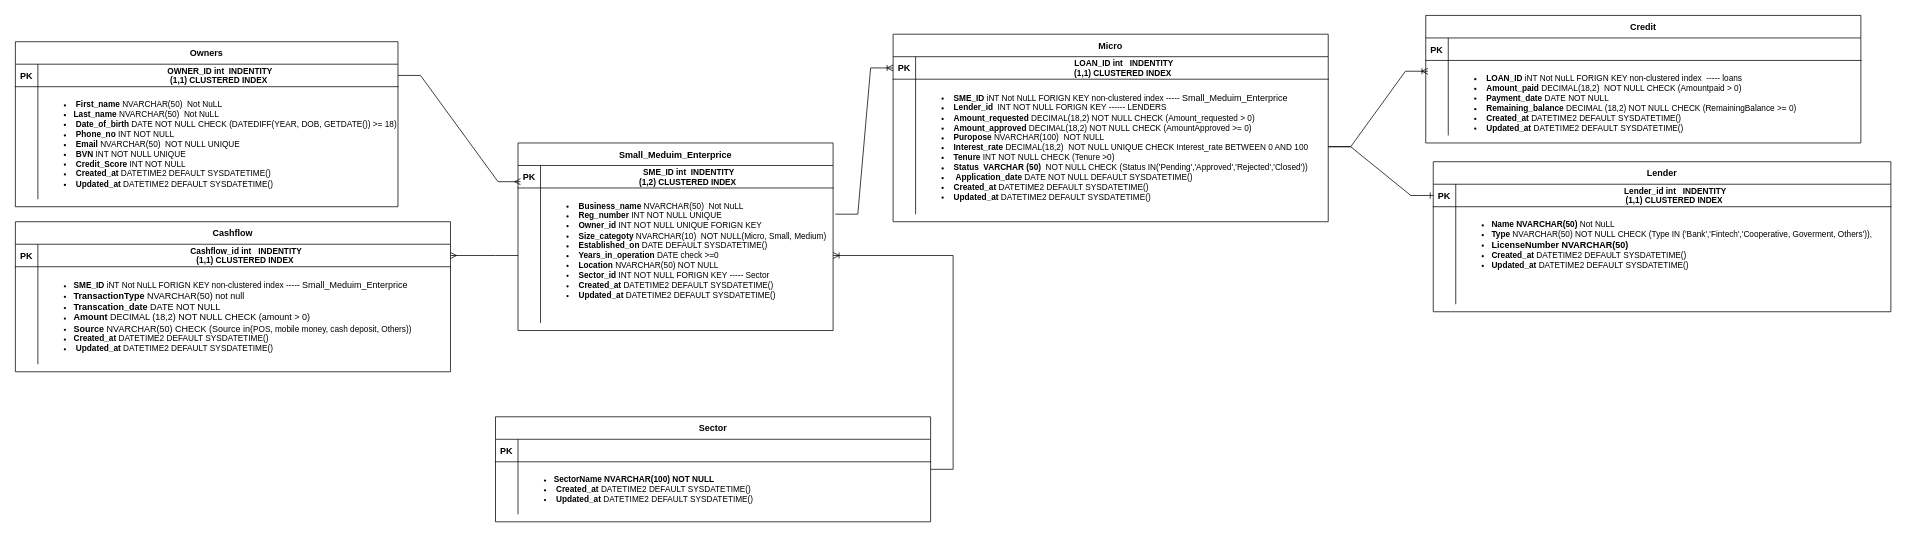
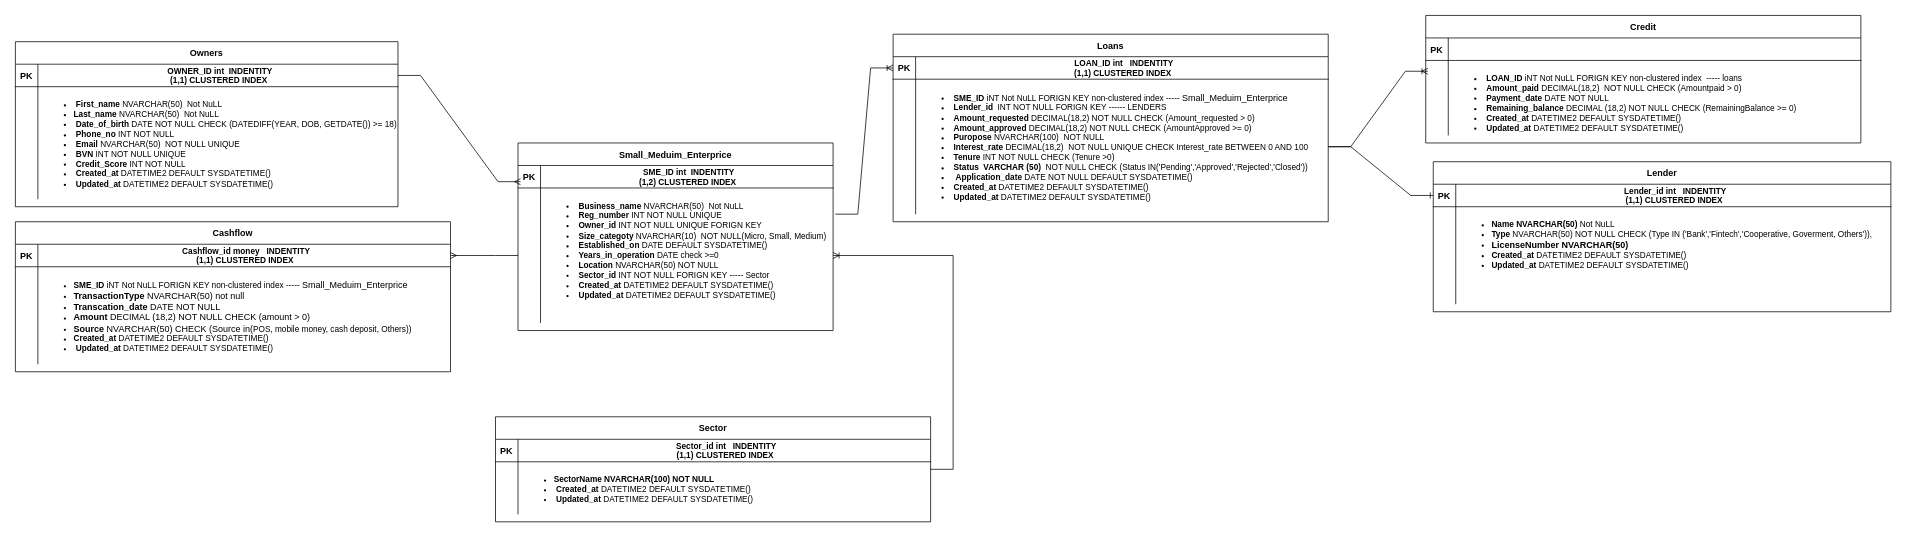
(1110, 46) -> (1110, 46)
(246, 251) -> (246, 251)
none -> (724, 450)
